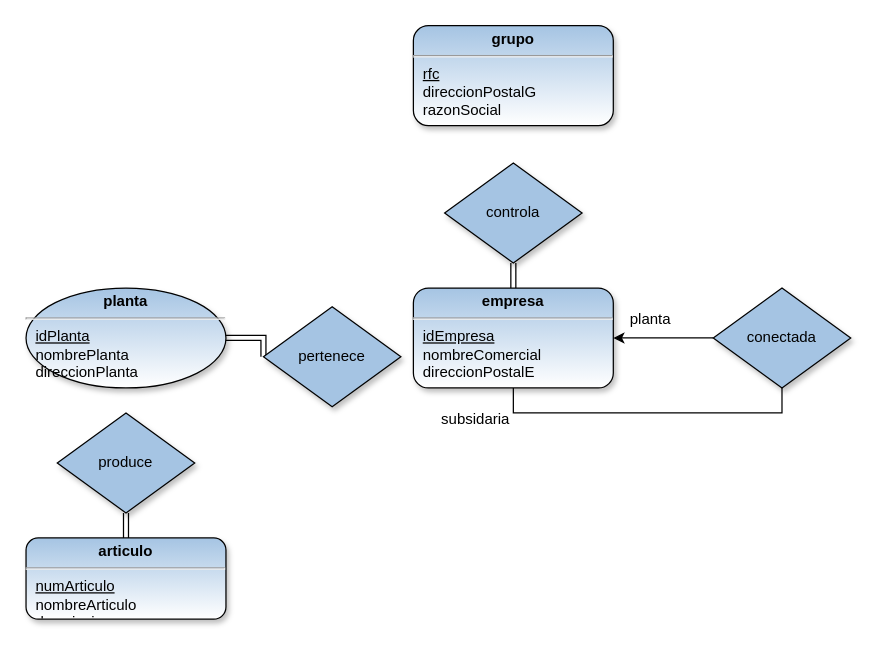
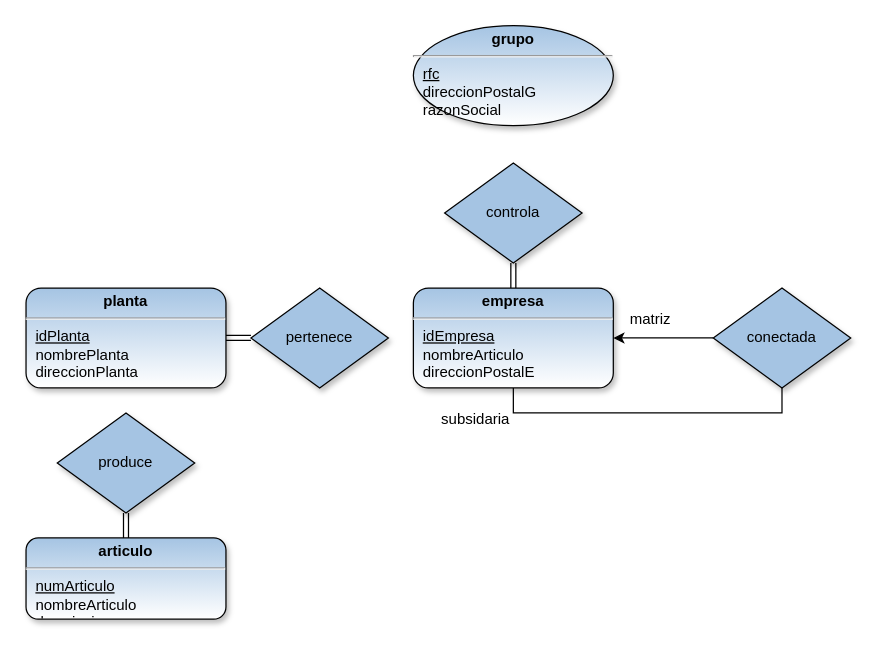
(513, 76) -> (513, 76)
(651, 319) -> (651, 319)
(474, 324) -> (474, 324)
(126, 338) -> (126, 338)
(332, 357) -> (319, 338)
